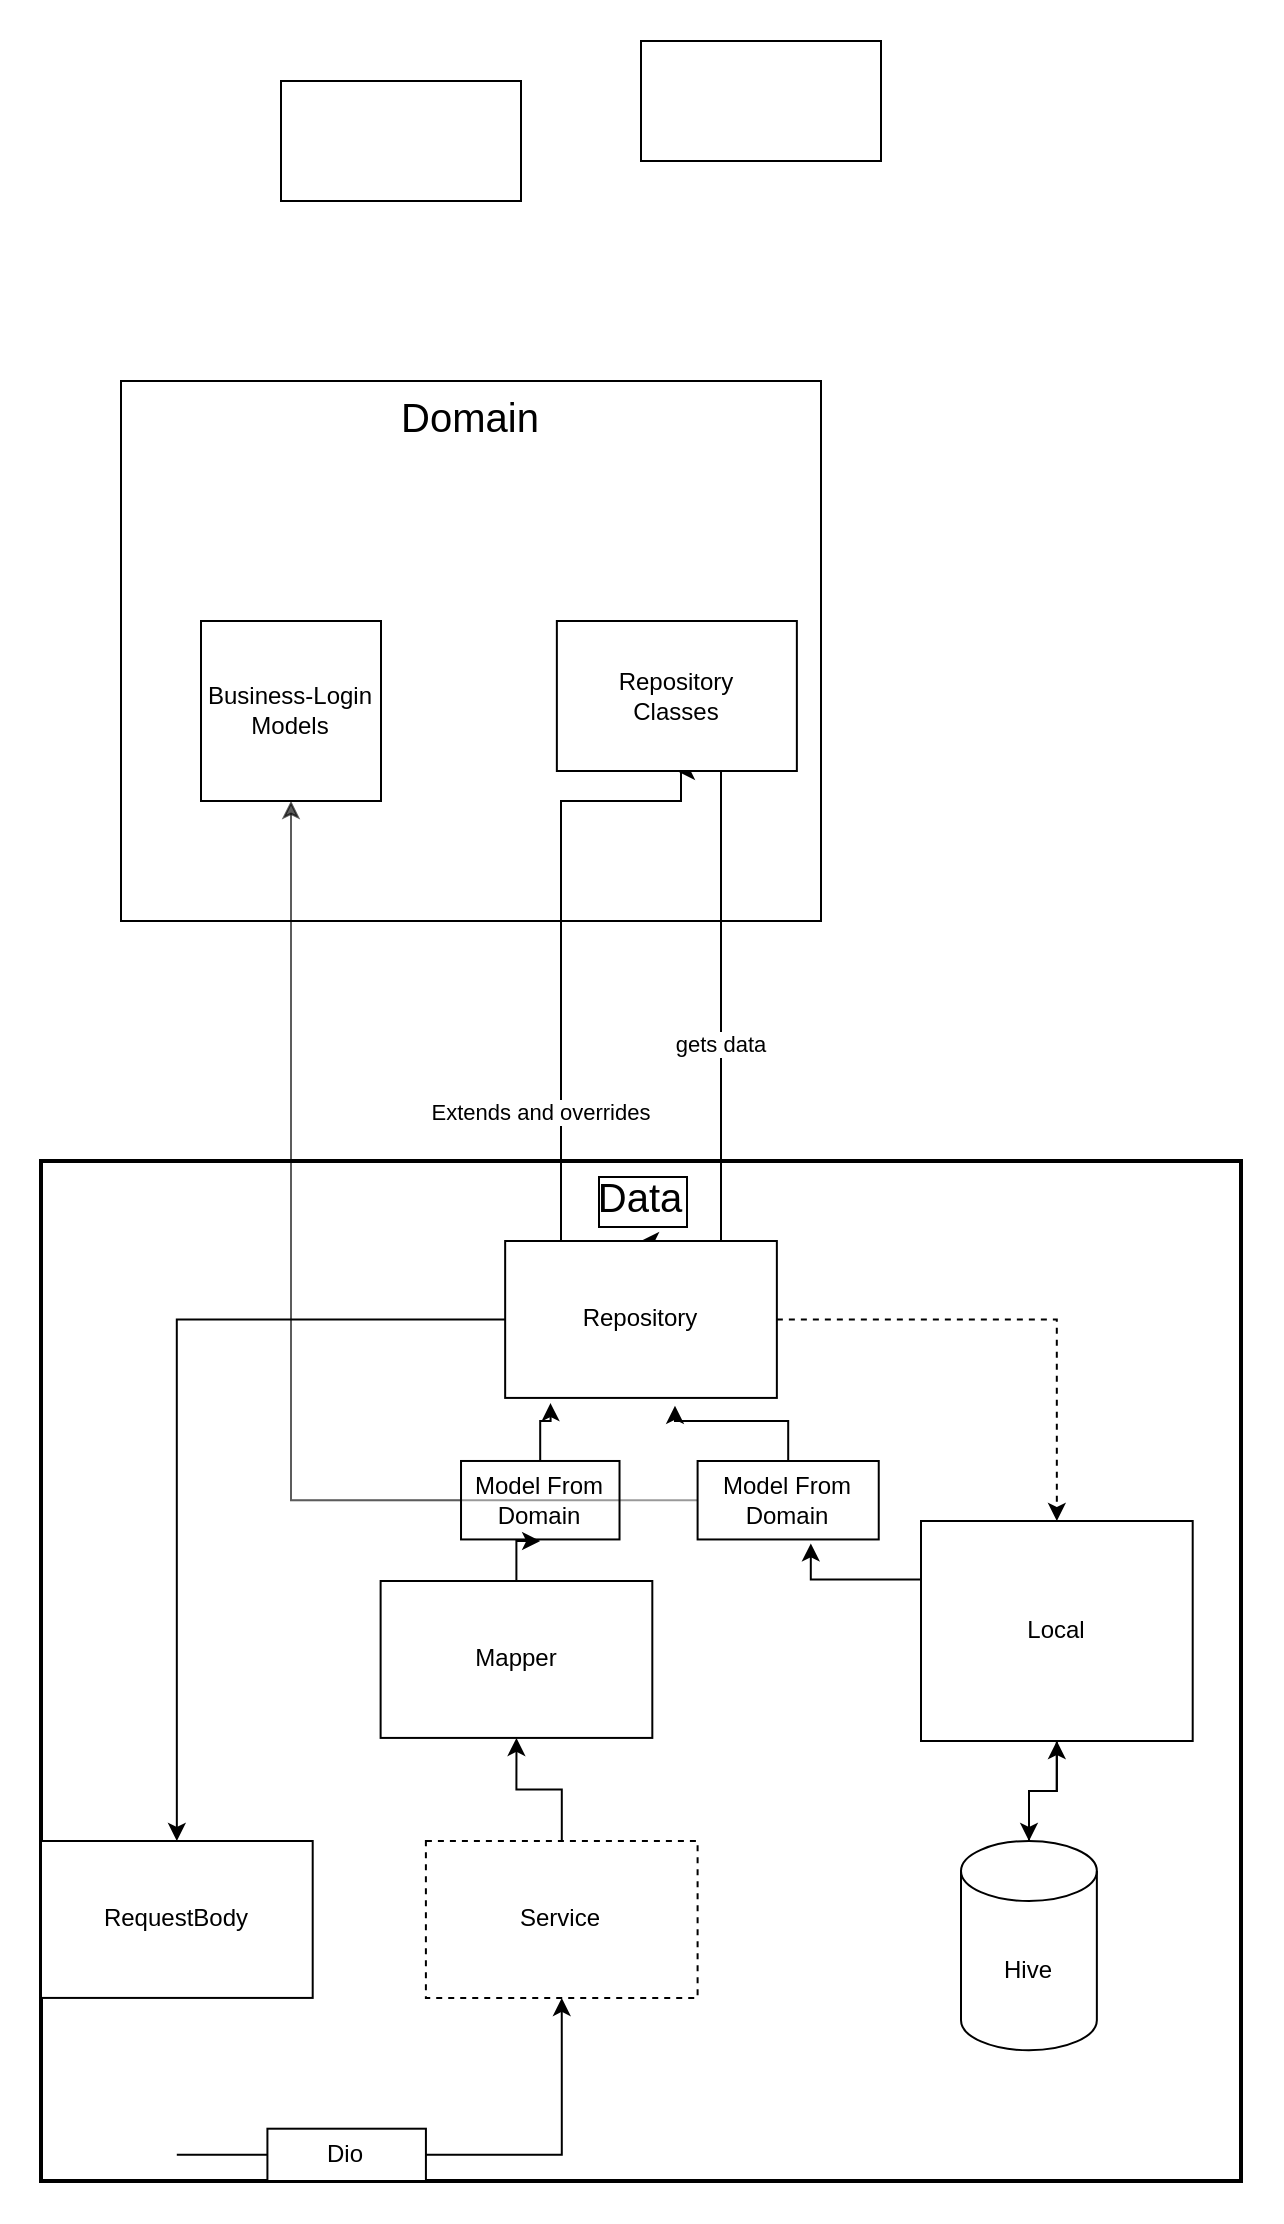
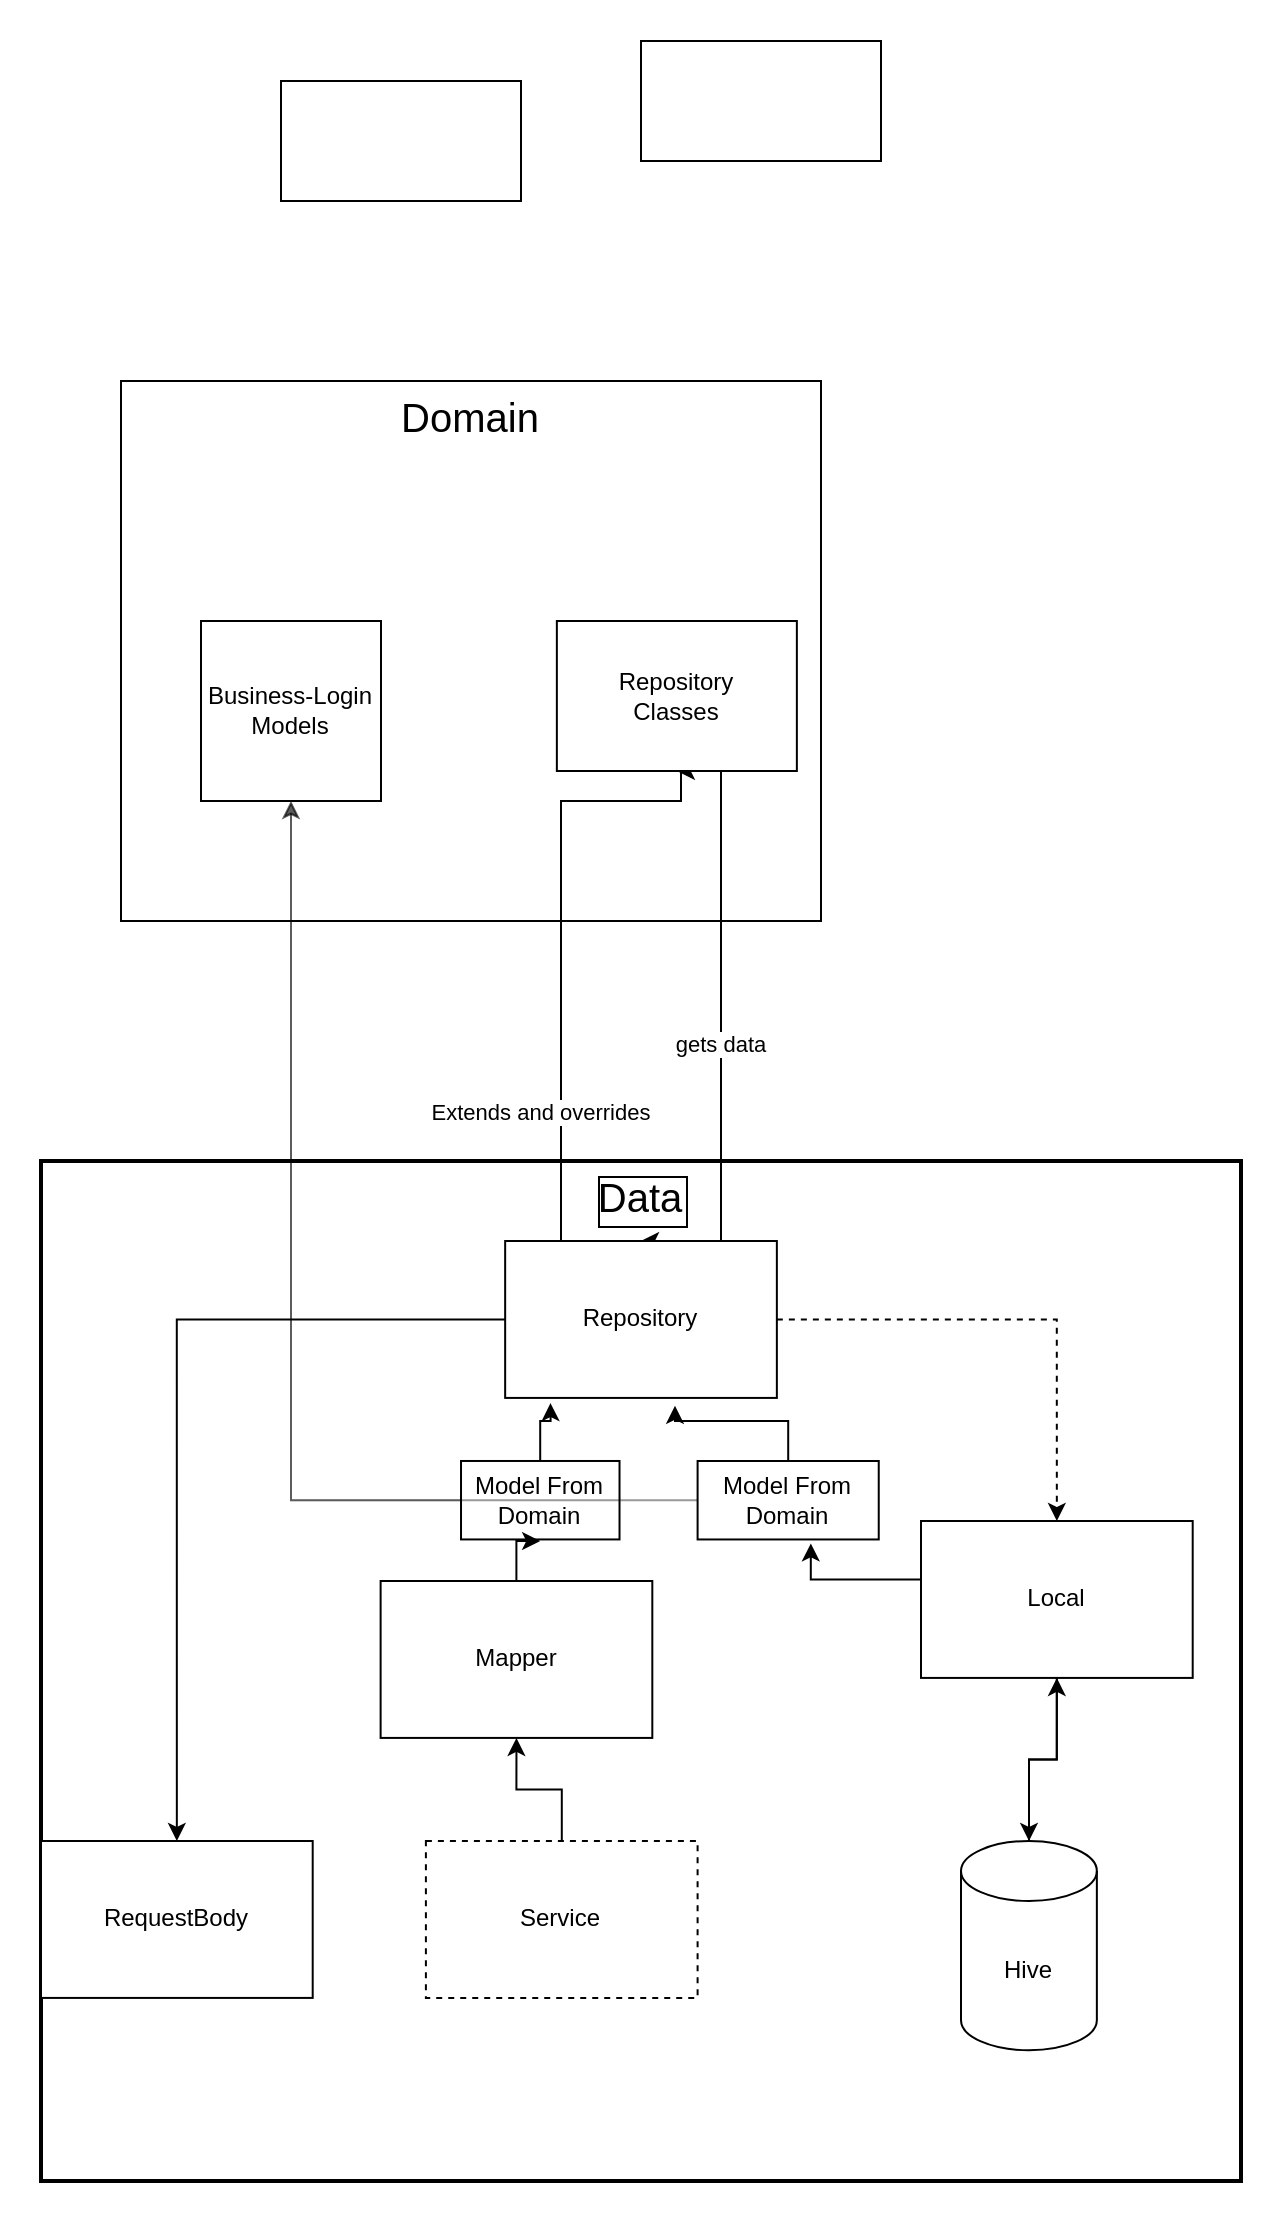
(1057, 1631) -> (1057, 1599)
(562, 2152) -> none
(347, 2155) -> none
